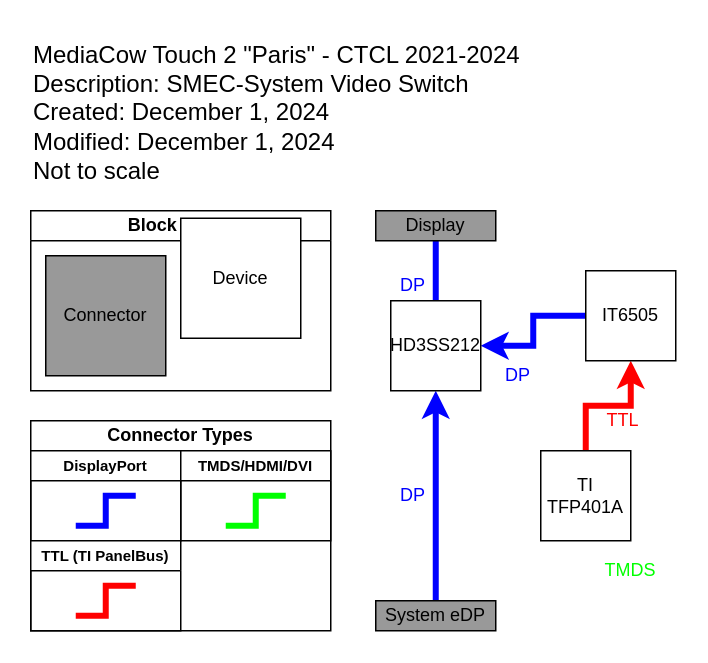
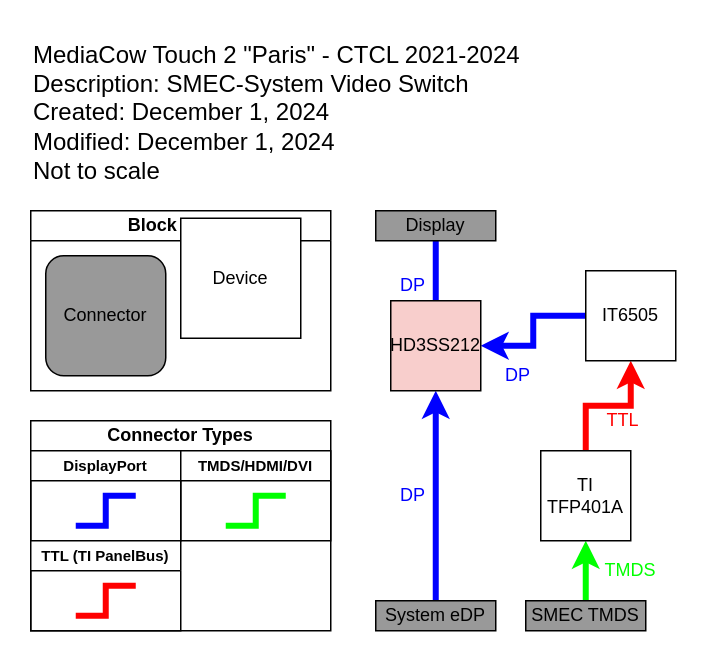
(106, 316) -> (106, 316)
(436, 346) -> (436, 346)
none -> (586, 580)
none -> (586, 616)
